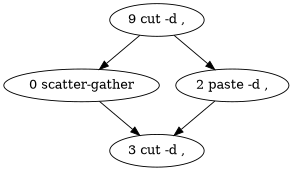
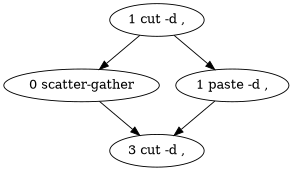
(157, 20) -> (157, 20)
(232, 85) -> (232, 85)
